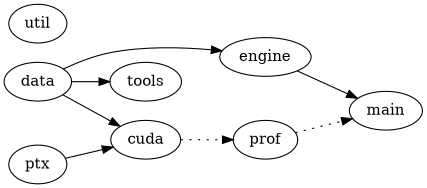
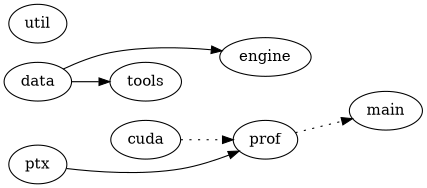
(322, 82) -> none
(87, 108) -> none
(84, 154) -> (149, 172)
